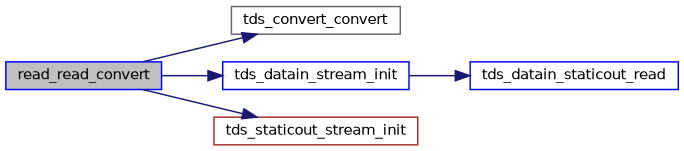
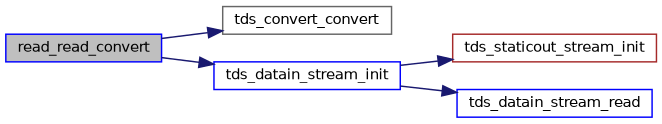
(574, 76) -> (555, 103)
(193, 102) -> (419, 63)
